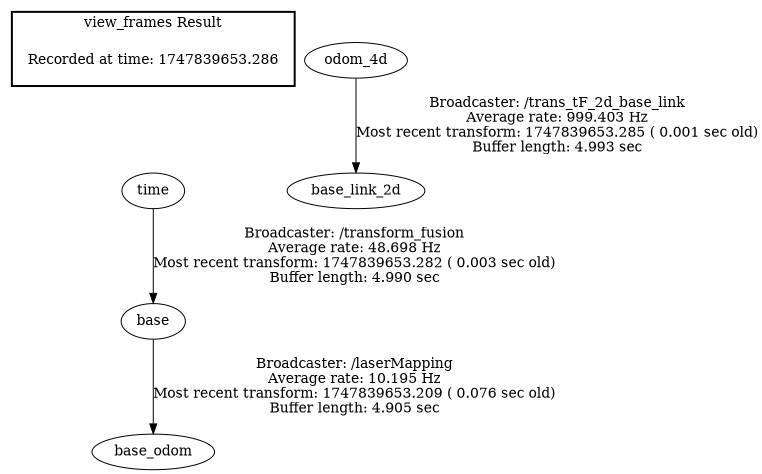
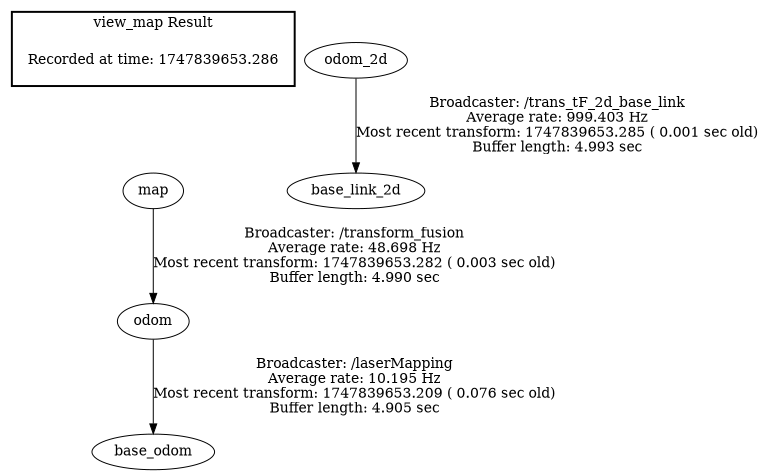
(153, 23) -> (153, 23)
(356, 60) -> (356, 60)
(153, 191) -> (153, 191)
(153, 321) -> (153, 321)
